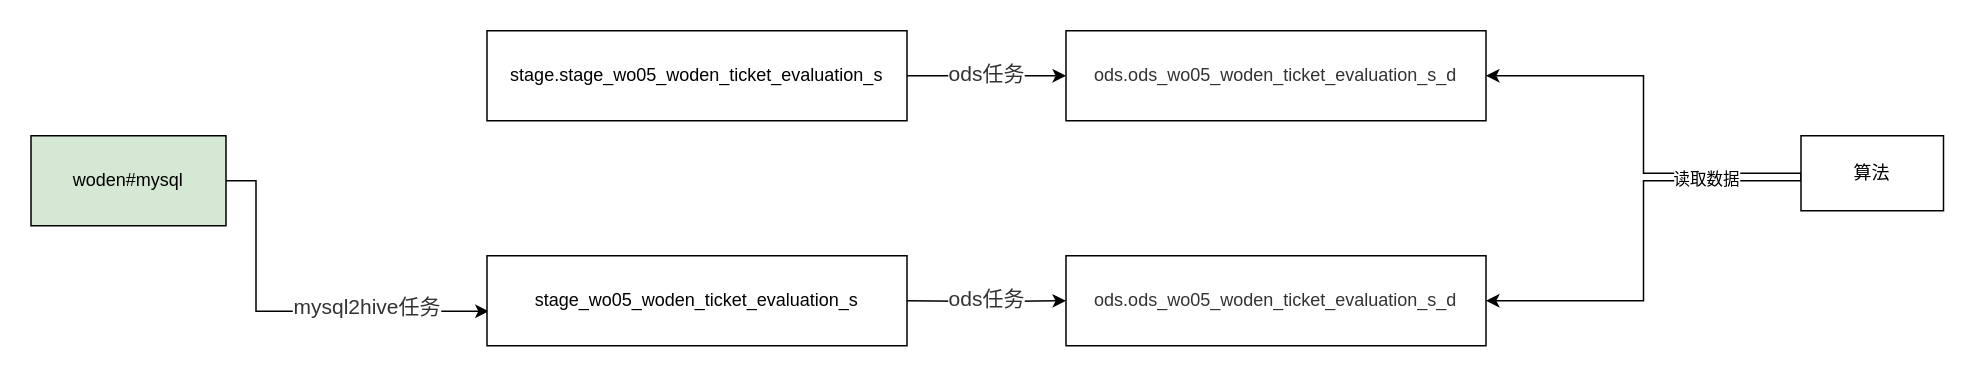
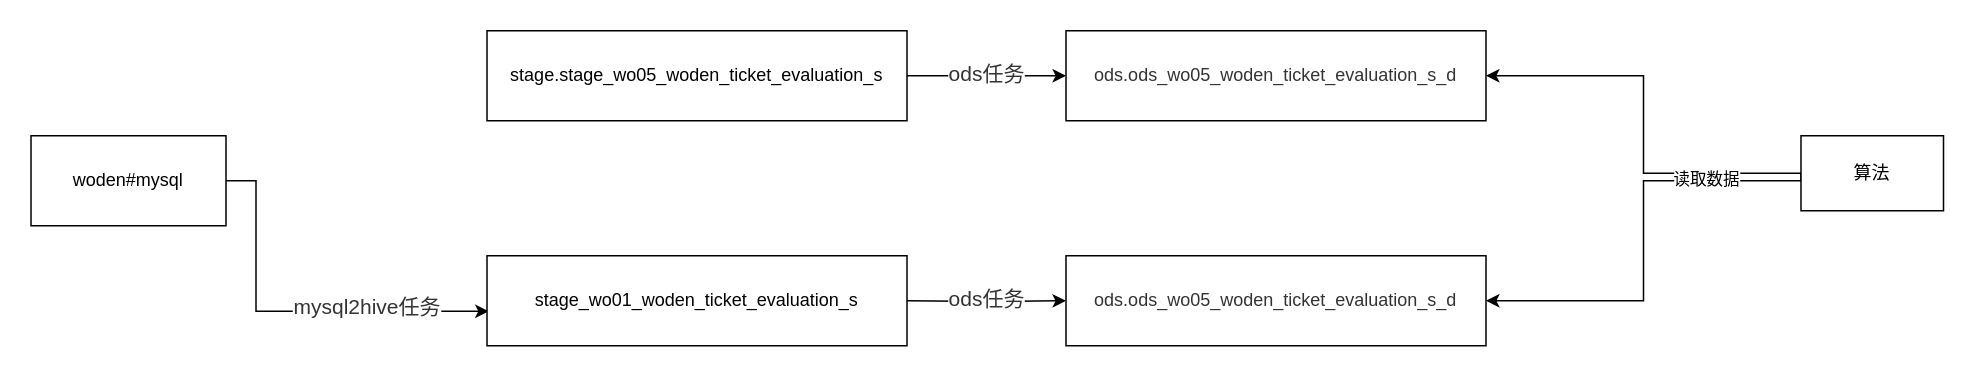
(128, 181) -> (128, 181)
(697, 301) -> (697, 301)
